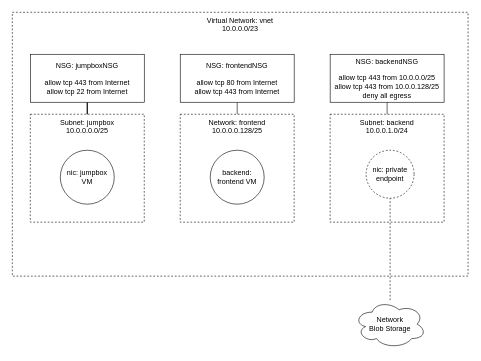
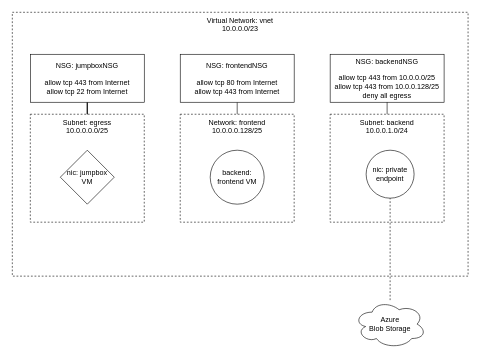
(87, 127) -> (87, 127)
(390, 174) -> (390, 174)
(87, 177) -> (87, 177)
(390, 324) -> (390, 324)
